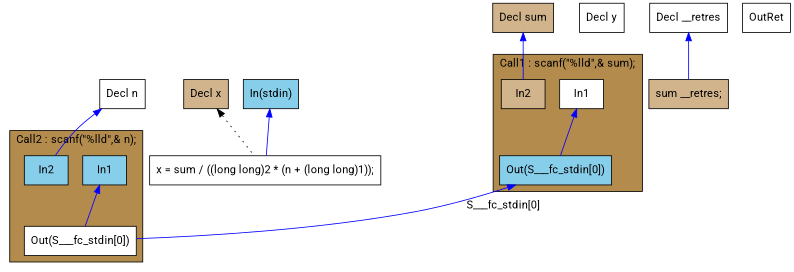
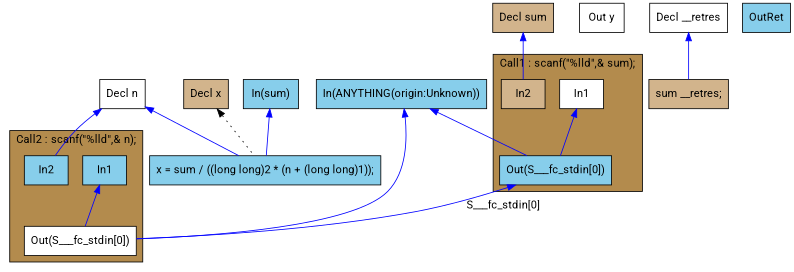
(602, 18) -> (602, 18)
(766, 18) -> (766, 18)
(271, 94) -> (271, 94)
none -> (402, 94)
none -> (196, 133)
(265, 170) -> (265, 170)
